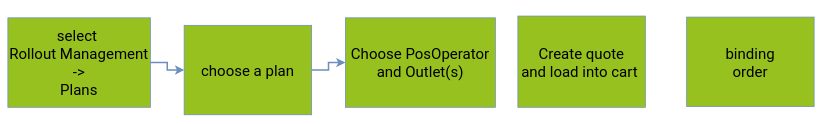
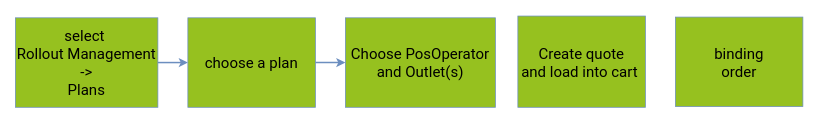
(79, 62) -> (87, 62)
(750, 62) -> (739, 62)
(248, 70) -> (252, 62)
